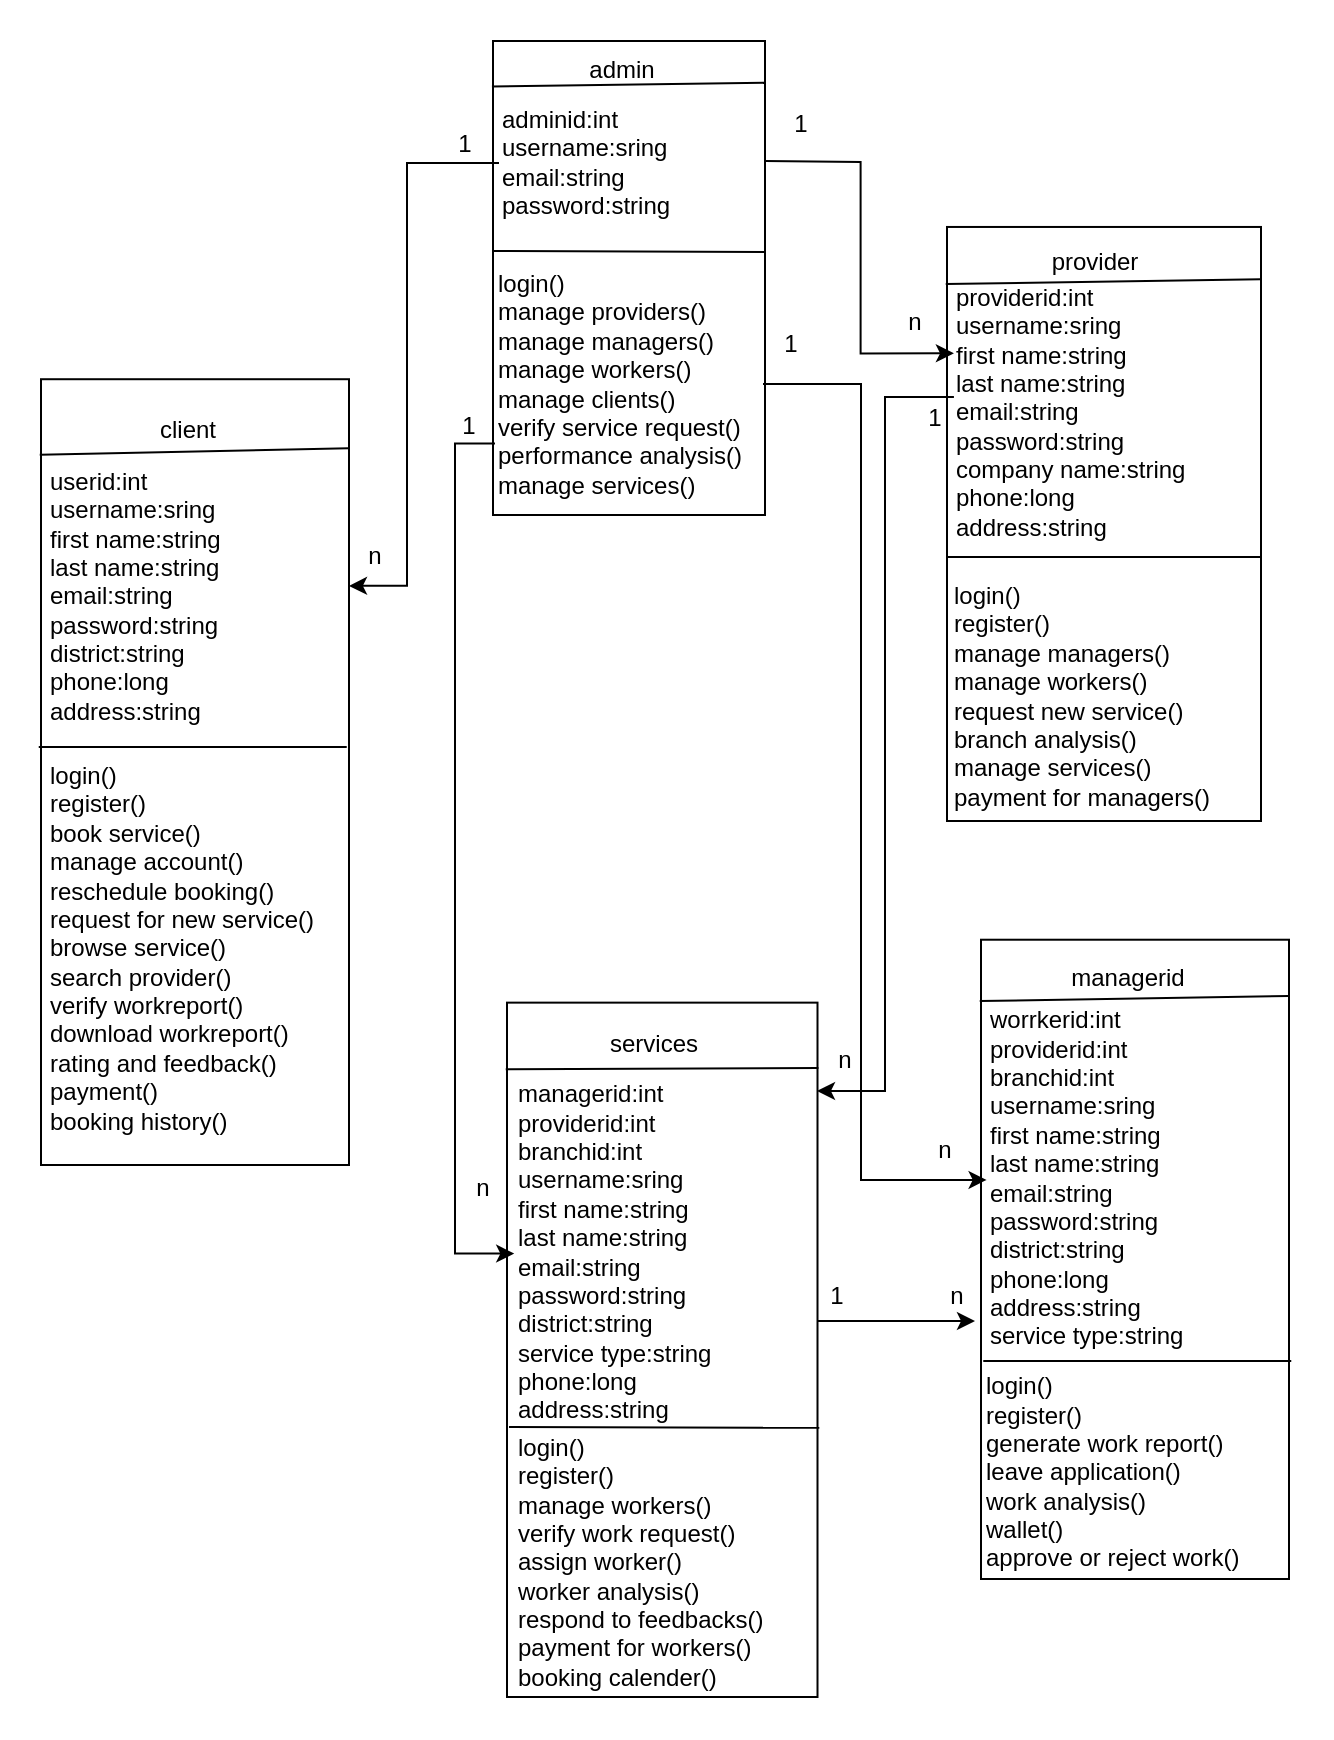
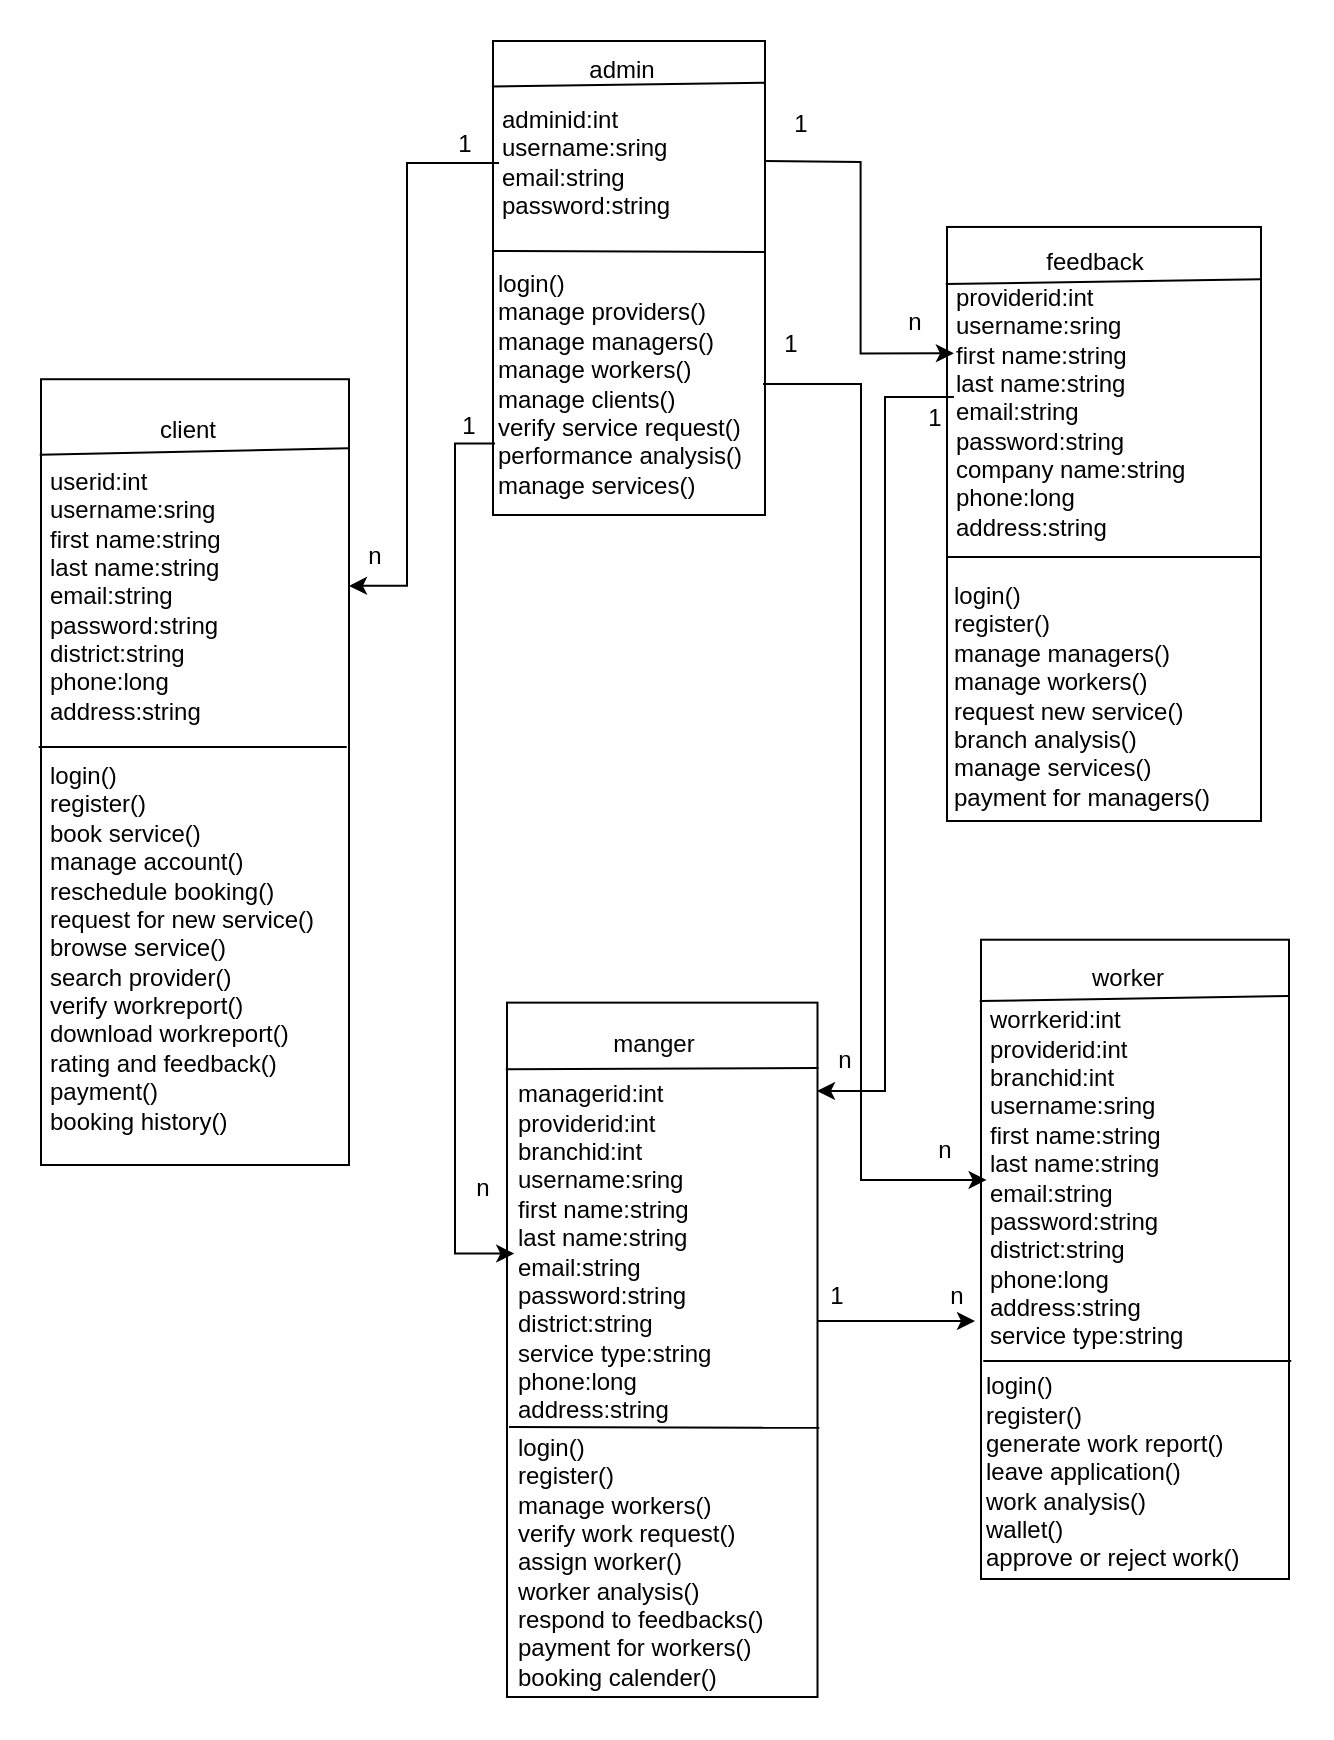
(1096, 263) -> (1096, 263)
(1129, 979) -> (1129, 979)
(655, 1045) -> (655, 1045)
